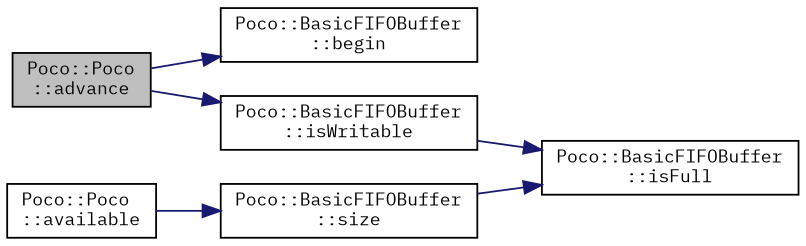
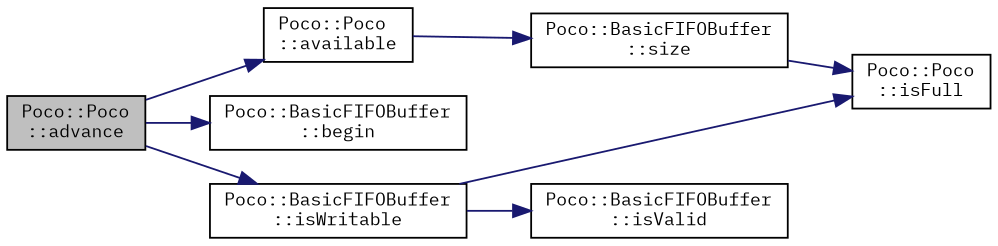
none -> (196, 83)
(670, 168) -> (921, 82)
none -> (659, 211)
